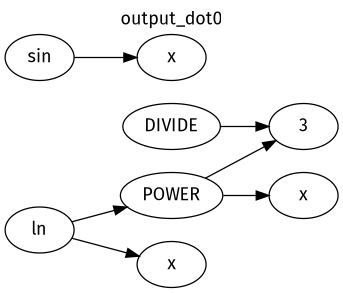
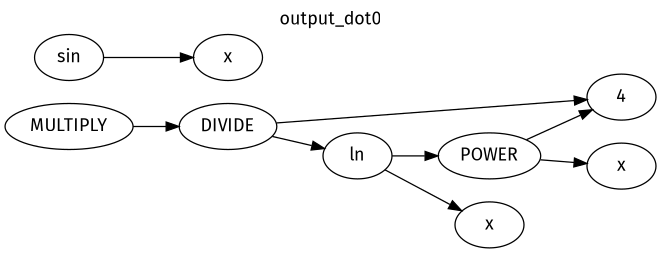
none -> (69, 126)
(304, 126) -> (621, 97)
none -> (292, 141)
